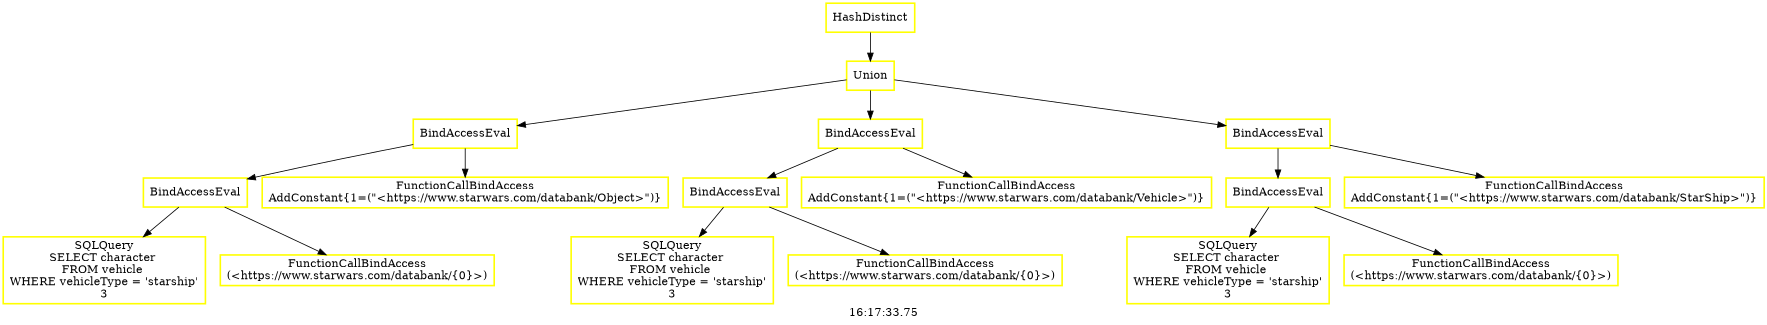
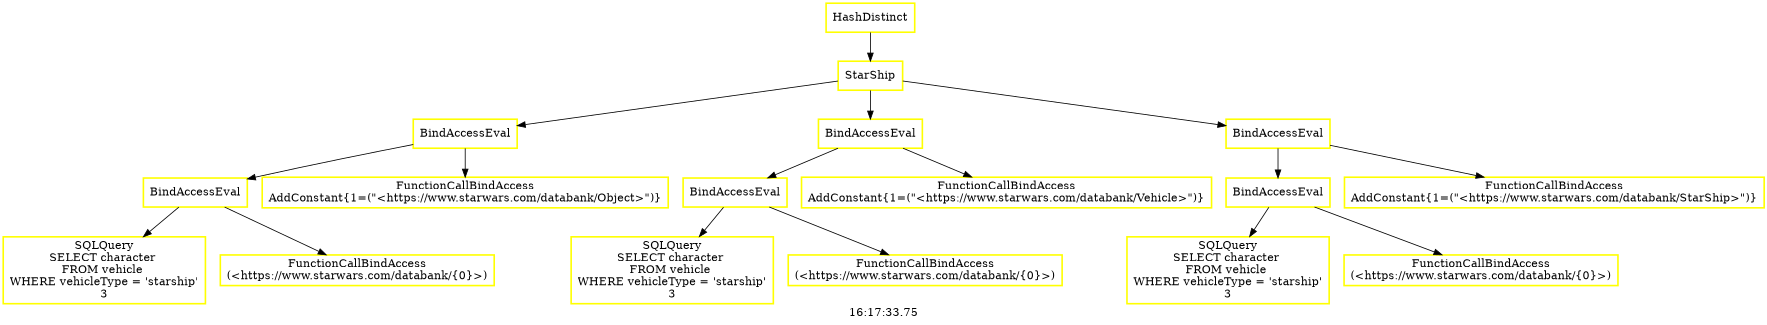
(870, 76) -> (870, 76)
